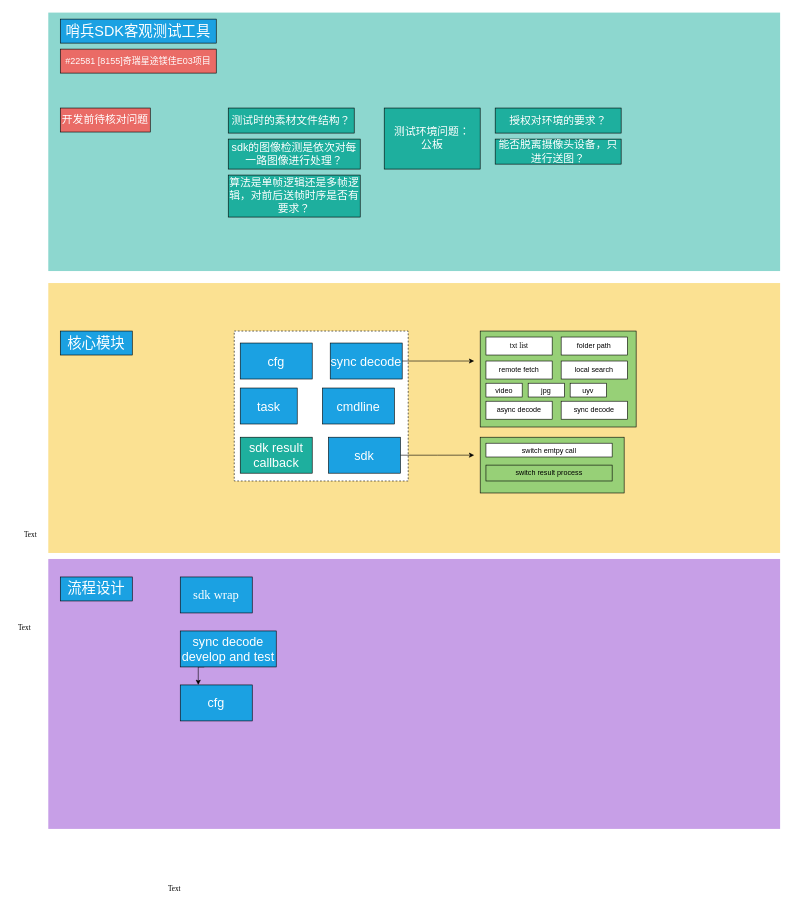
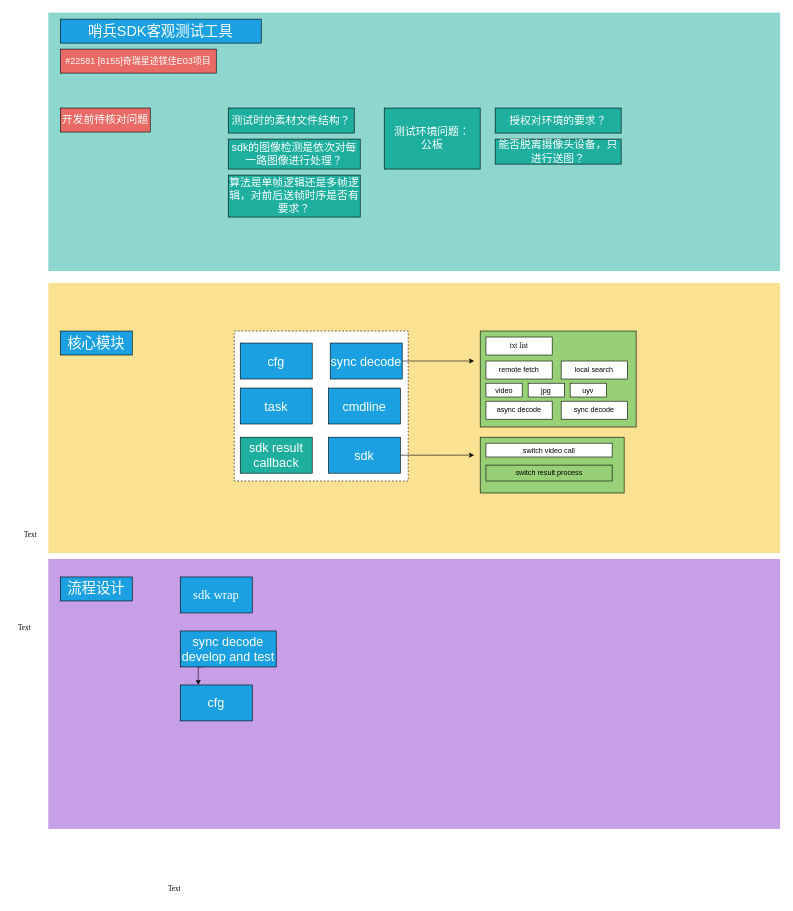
(138, 31) -> (161, 31)
(594, 346) -> none
(269, 406) -> (276, 406)
(359, 406) -> (365, 406)
(549, 450) -> (549, 450)
